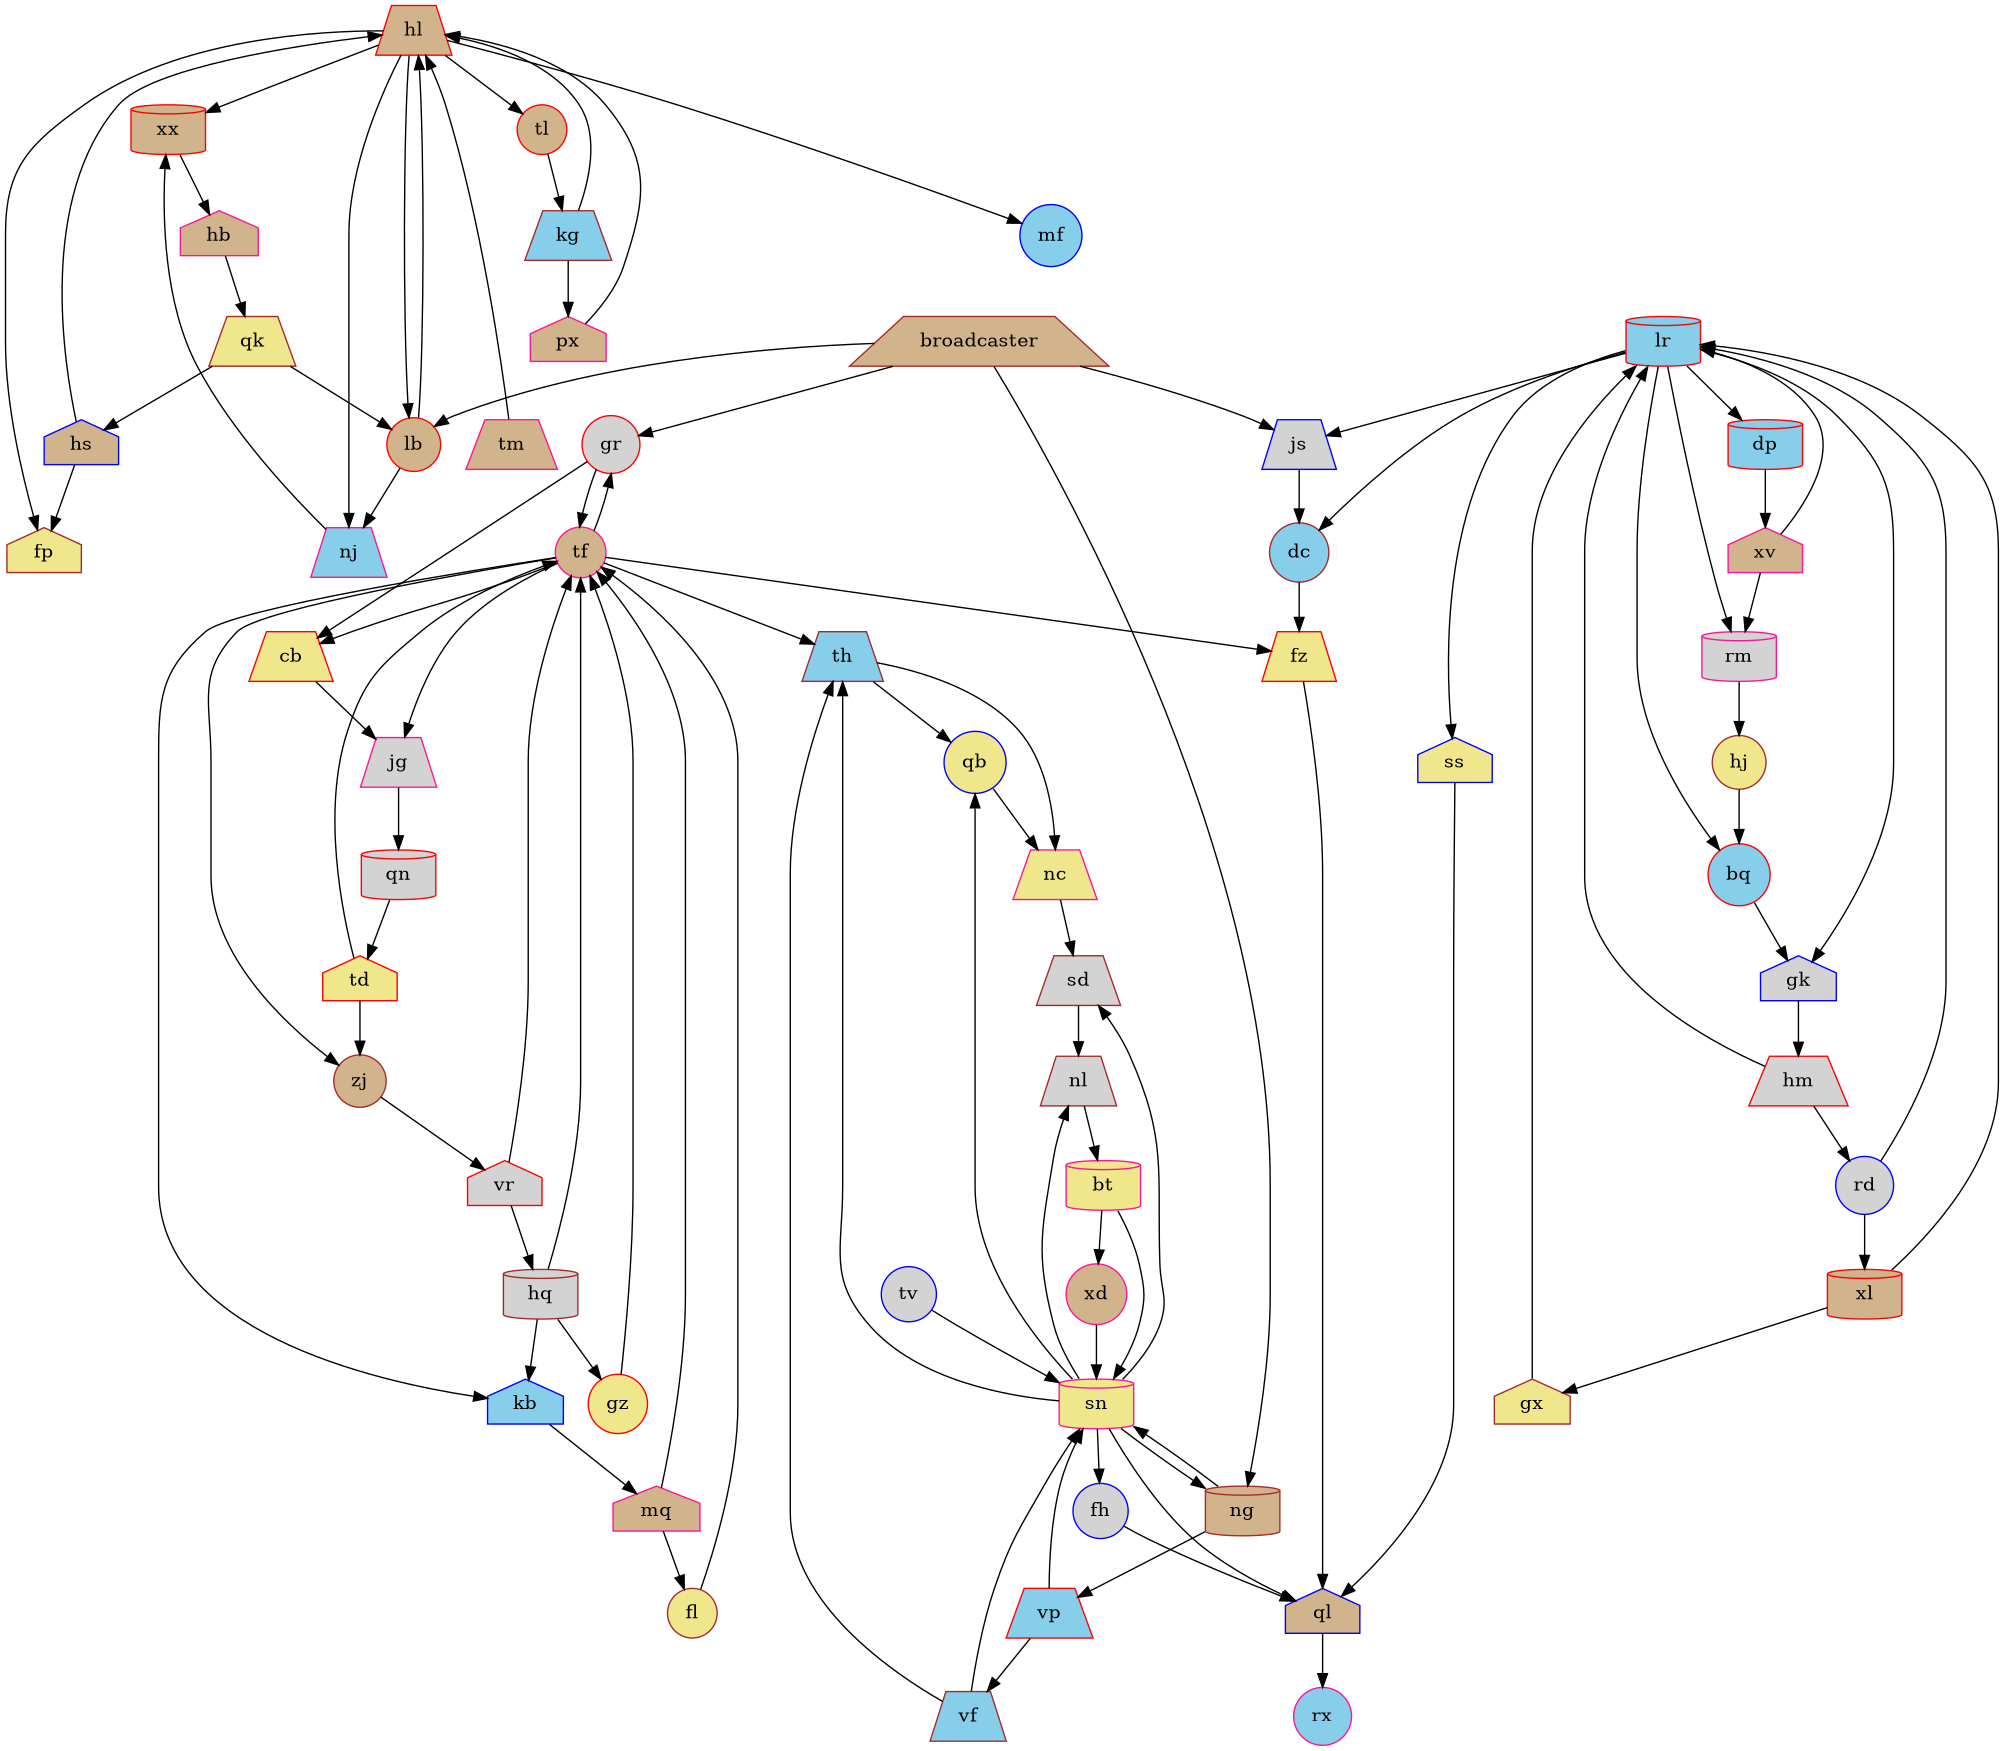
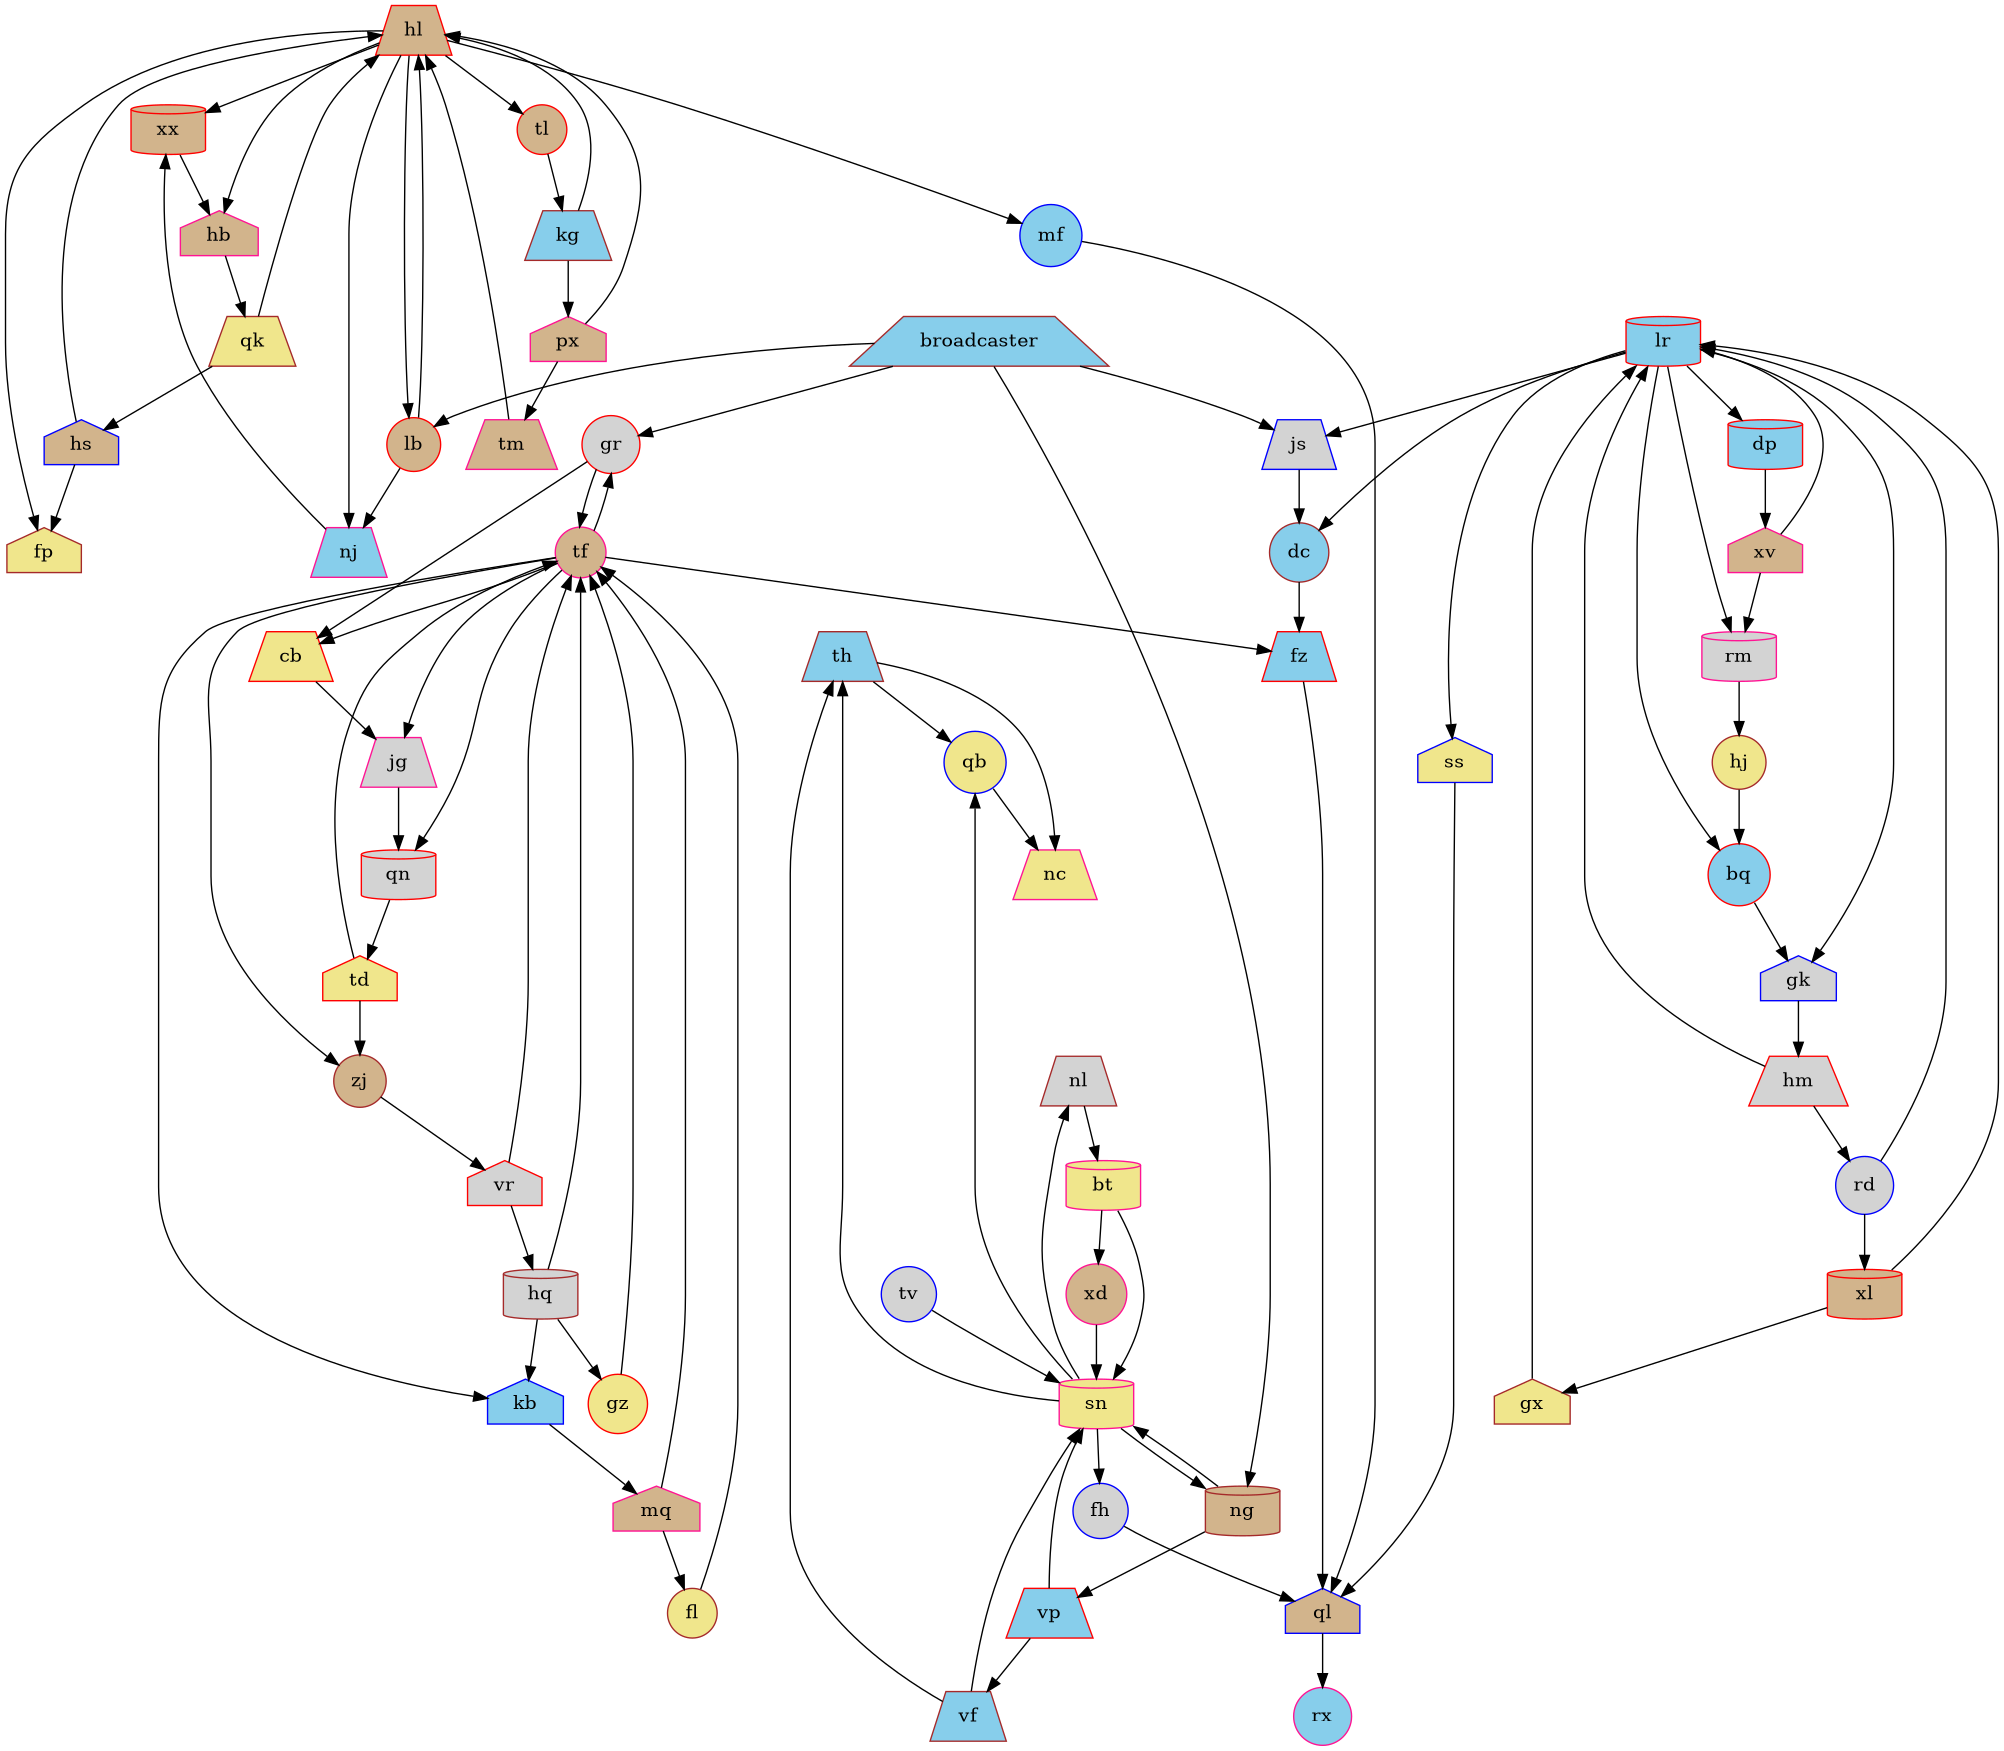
none -> (282, 100)
(979, 341) -> (979, 341)
none -> (549, 378)
(335, 394) -> (298, 182)
(703, 601) -> (481, 697)
(1299, 657) -> (1299, 657)
(1079, 981) -> none
(1181, 1528) -> (1375, 822)
